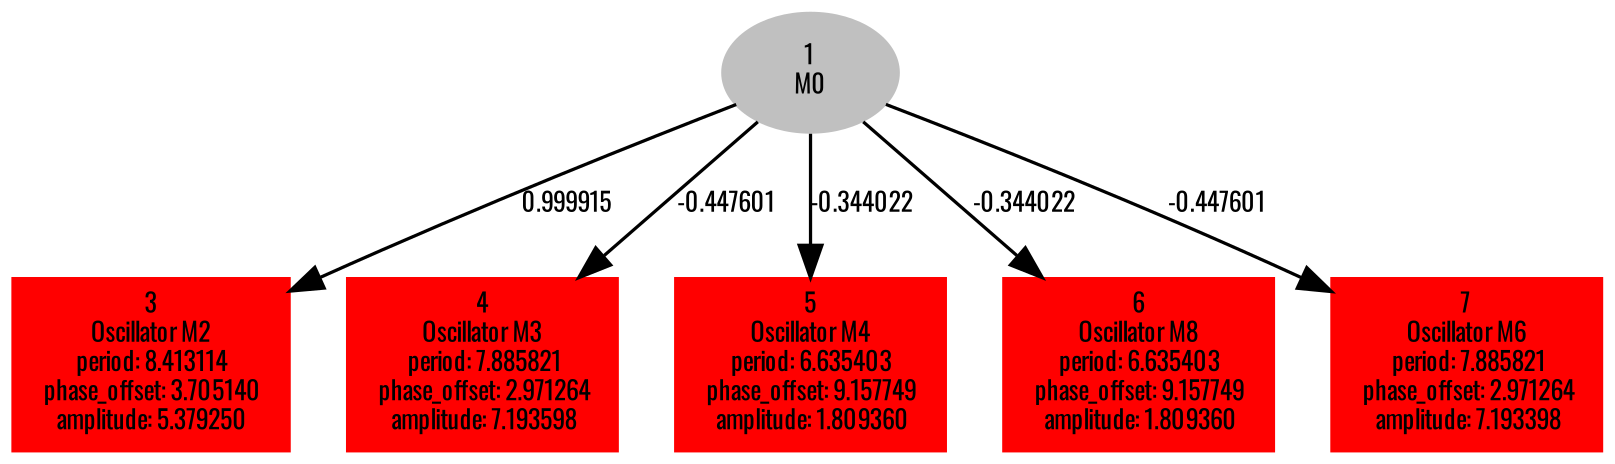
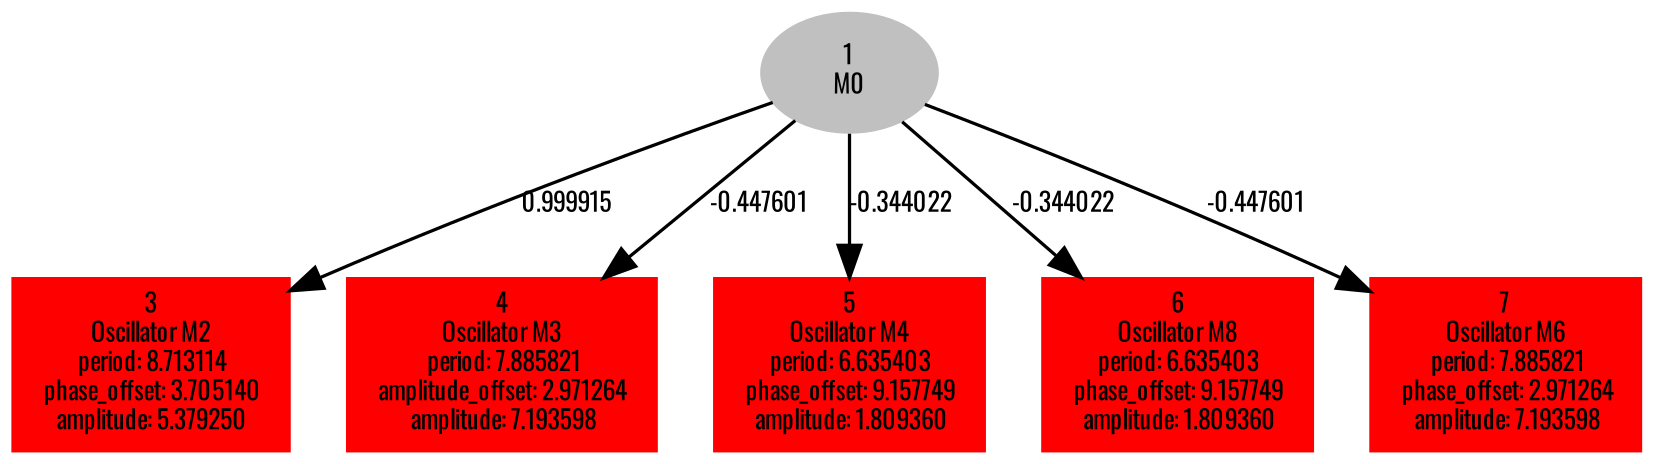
(151, 363) -> (151, 363)
(482, 392) -> (502, 392)
(1467, 422) -> (1506, 422)
